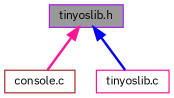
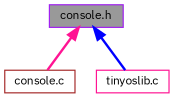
(86, 16) -> (86, 16)
